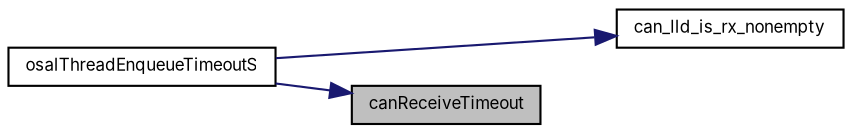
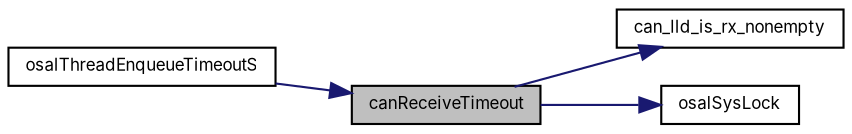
(435, 48) -> (578, 70)
none -> (730, 105)
